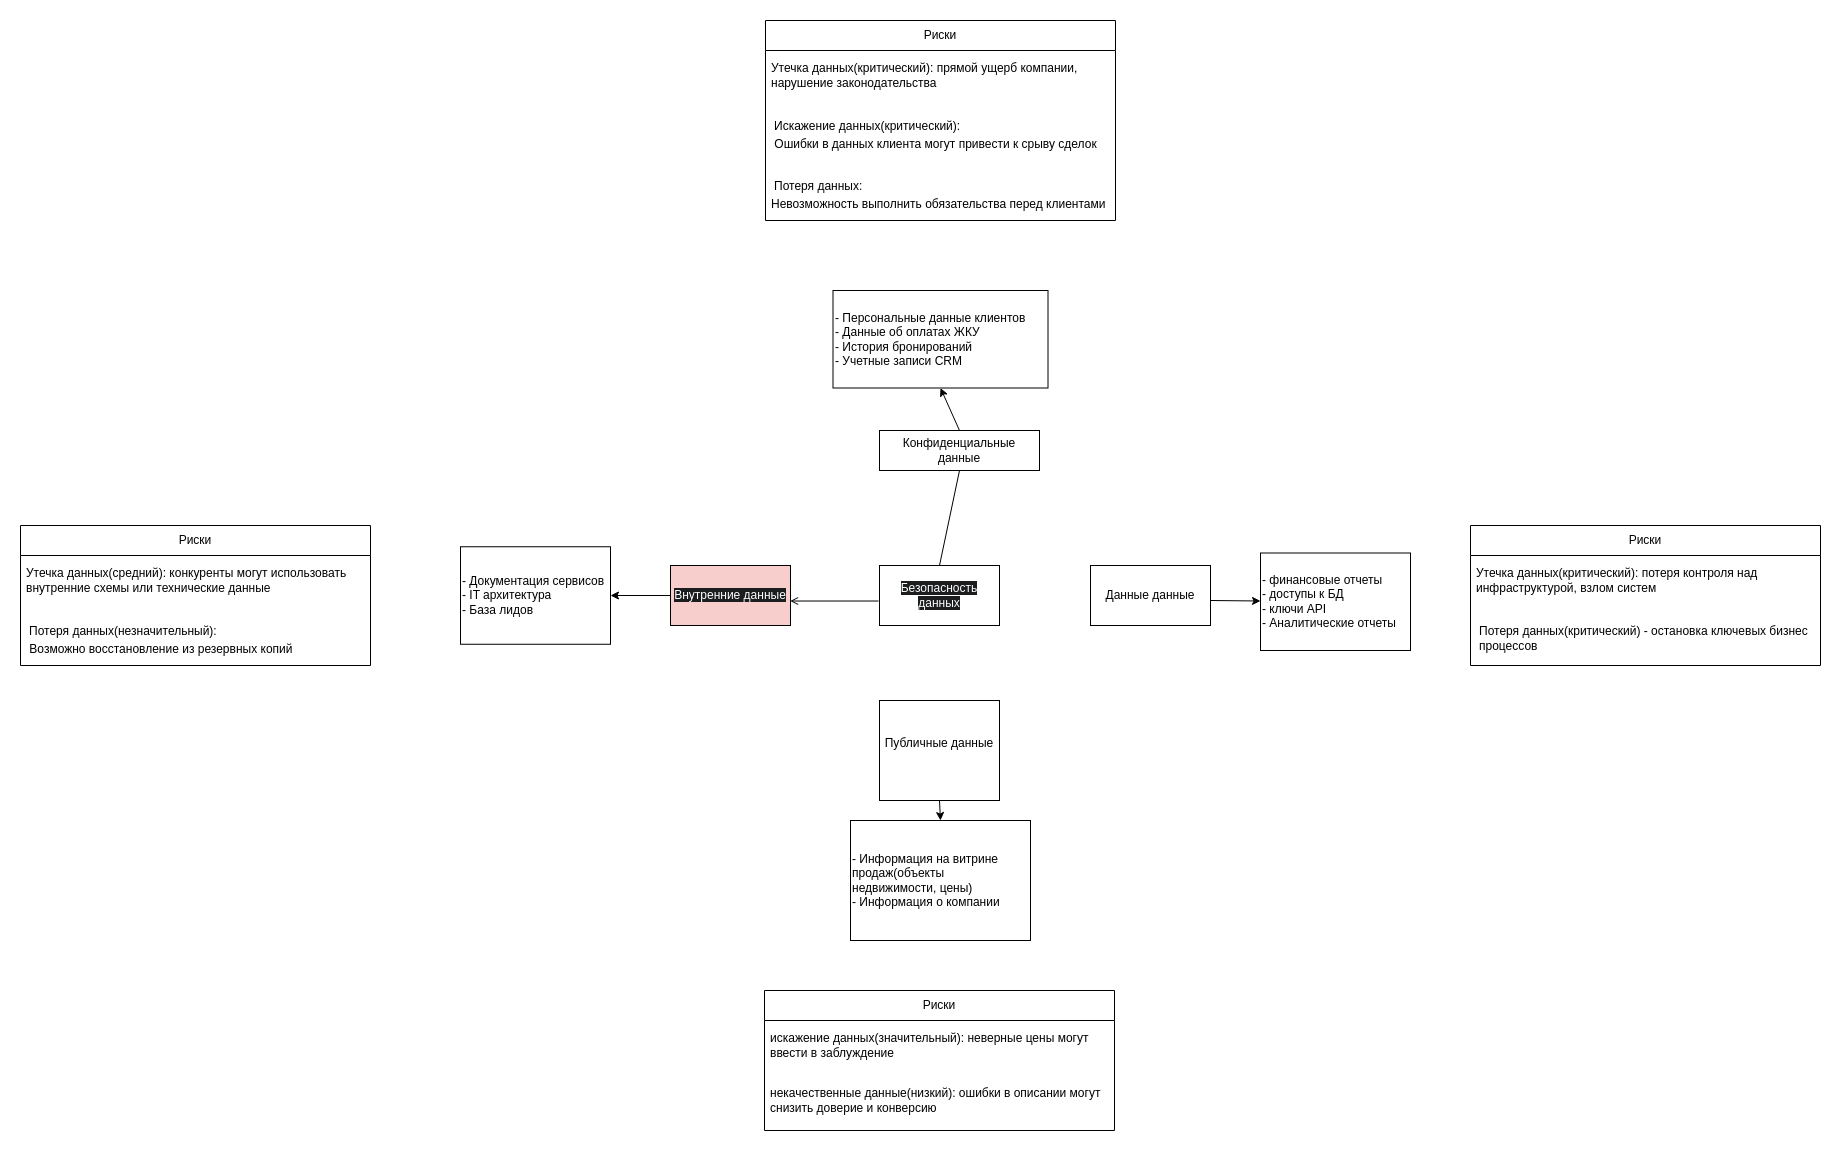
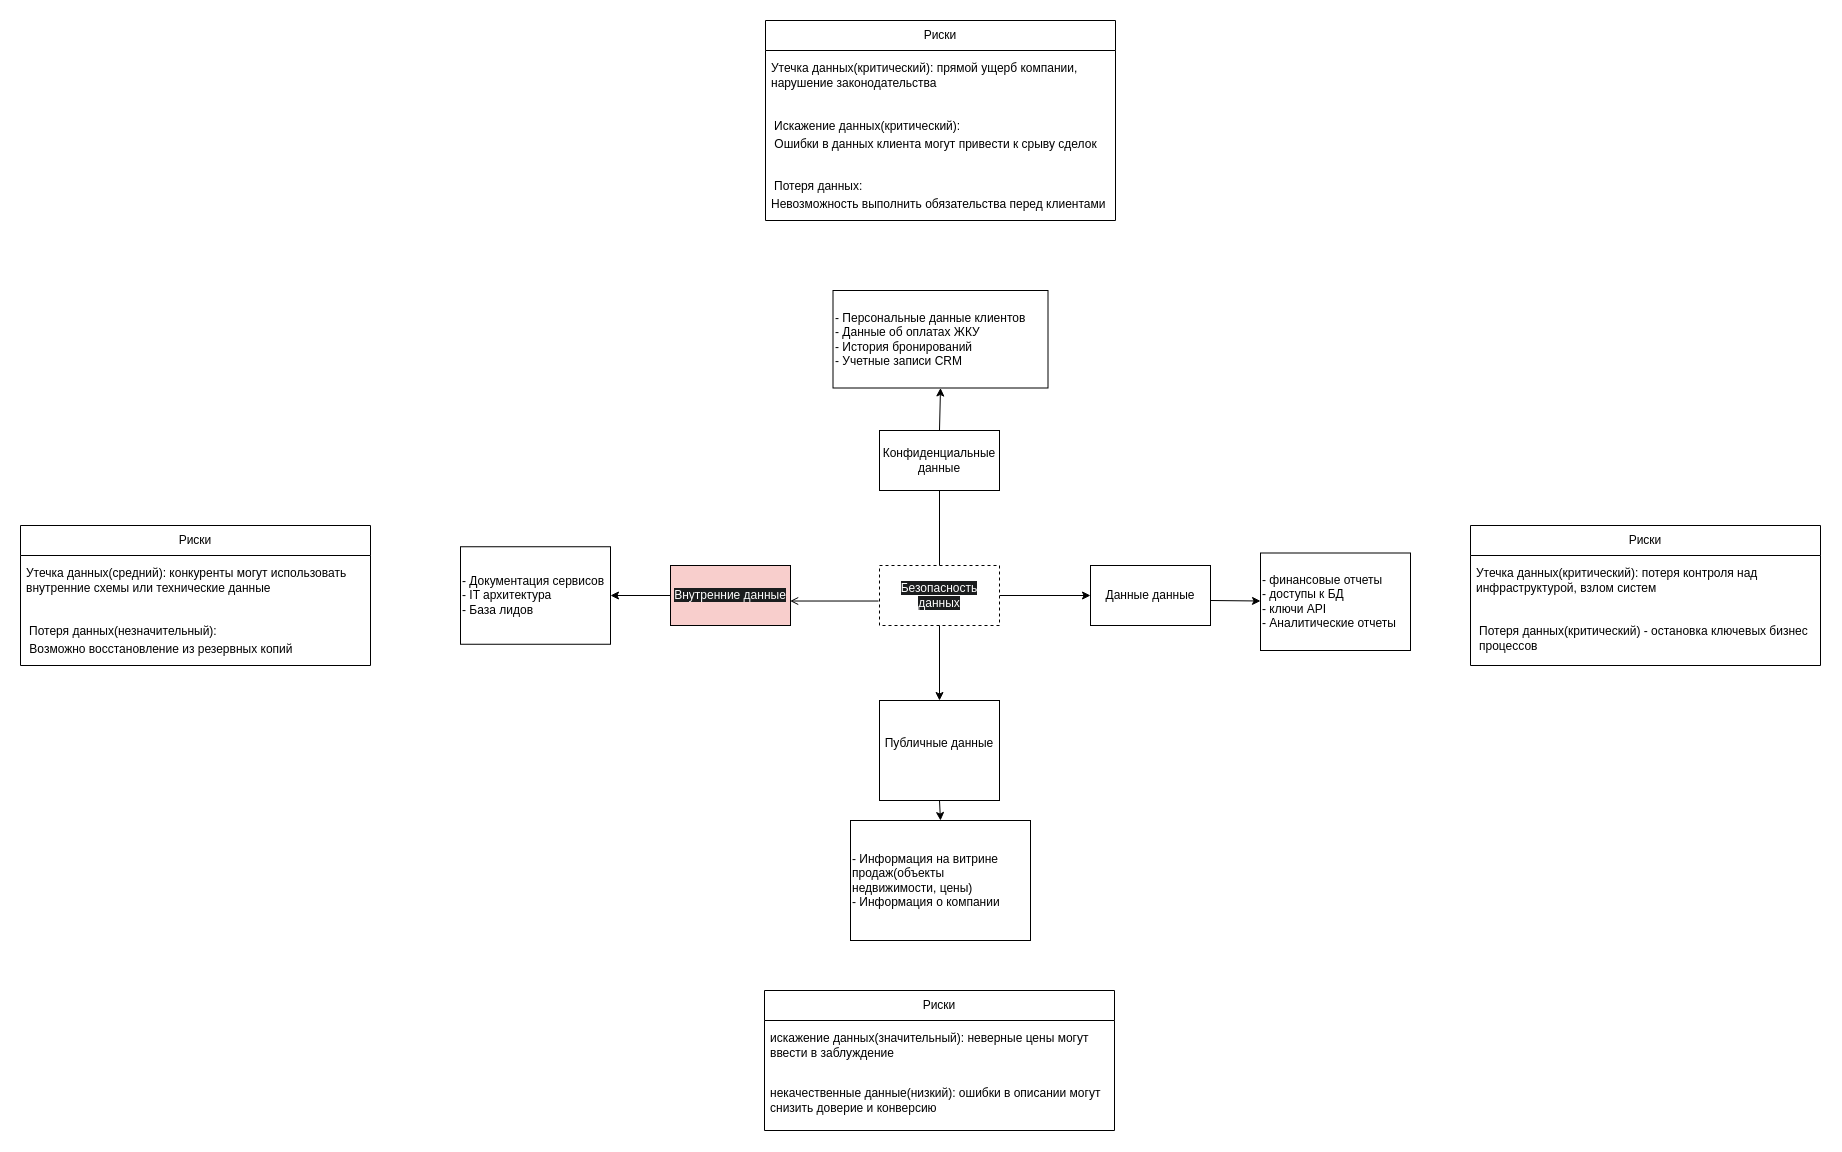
(960, 451) -> (940, 461)
(940, 596) -> (940, 596)
none -> (1042, 596)
none -> (940, 660)
